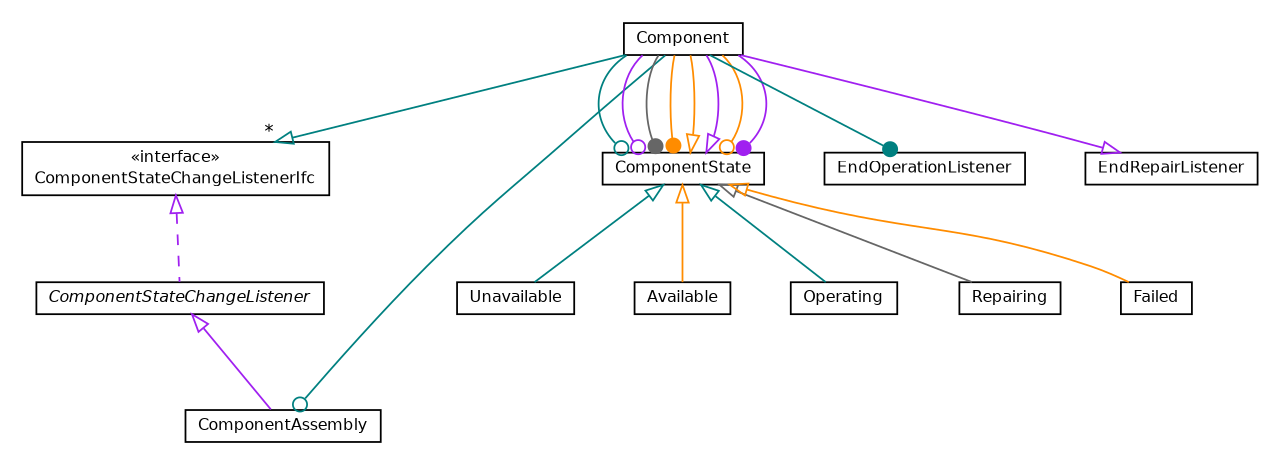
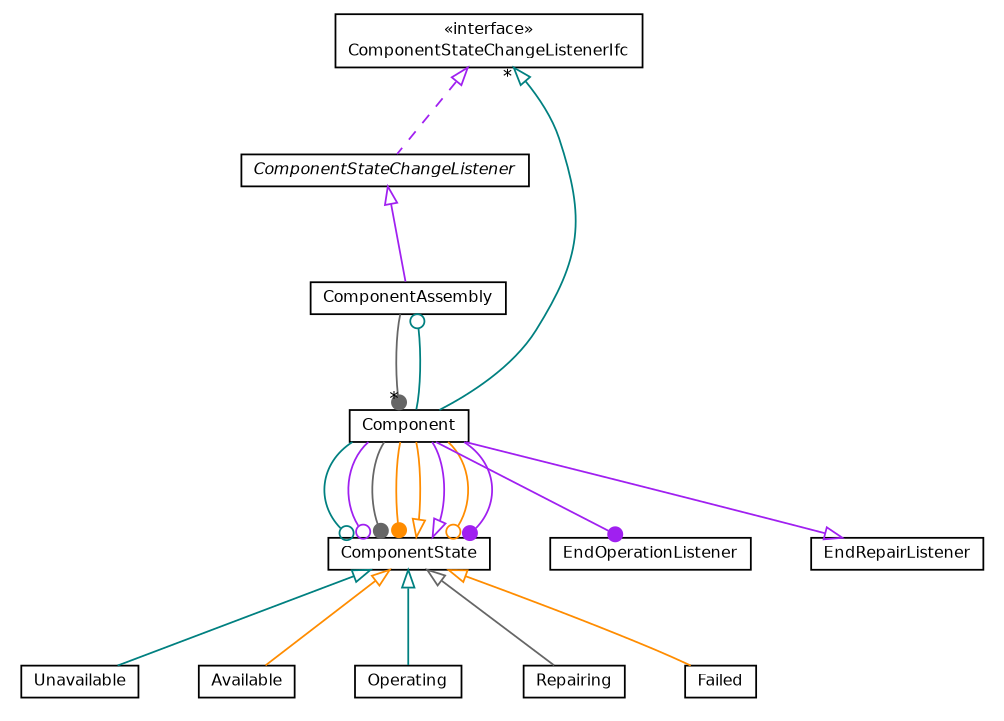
(797, 100) -> (522, 486)
none -> (396, 355)
